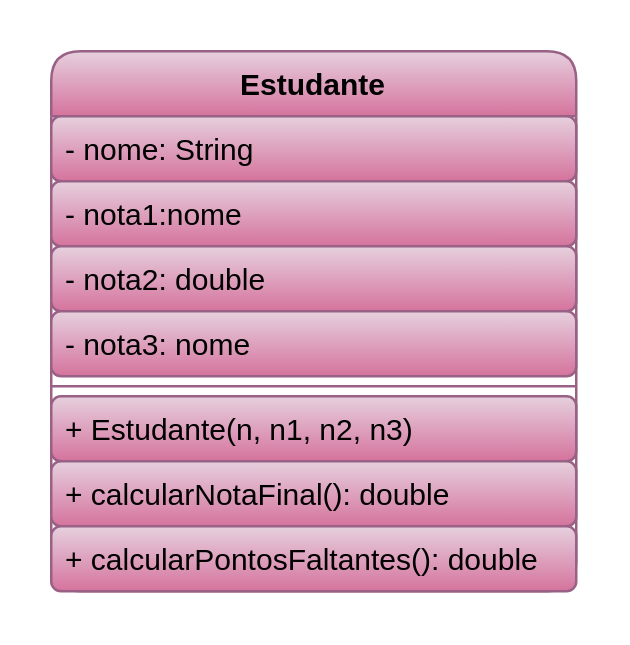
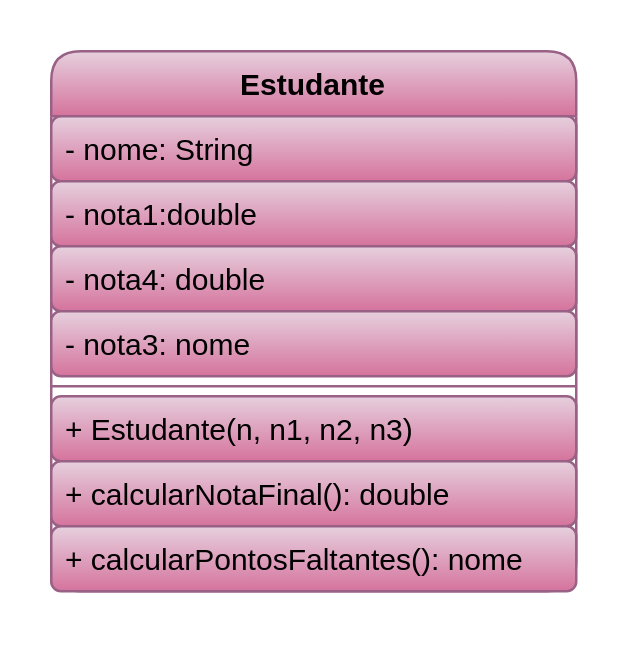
(159, 217) -> (172, 217)
(177, 282) -> (177, 282)
(316, 580) -> (316, 580)
